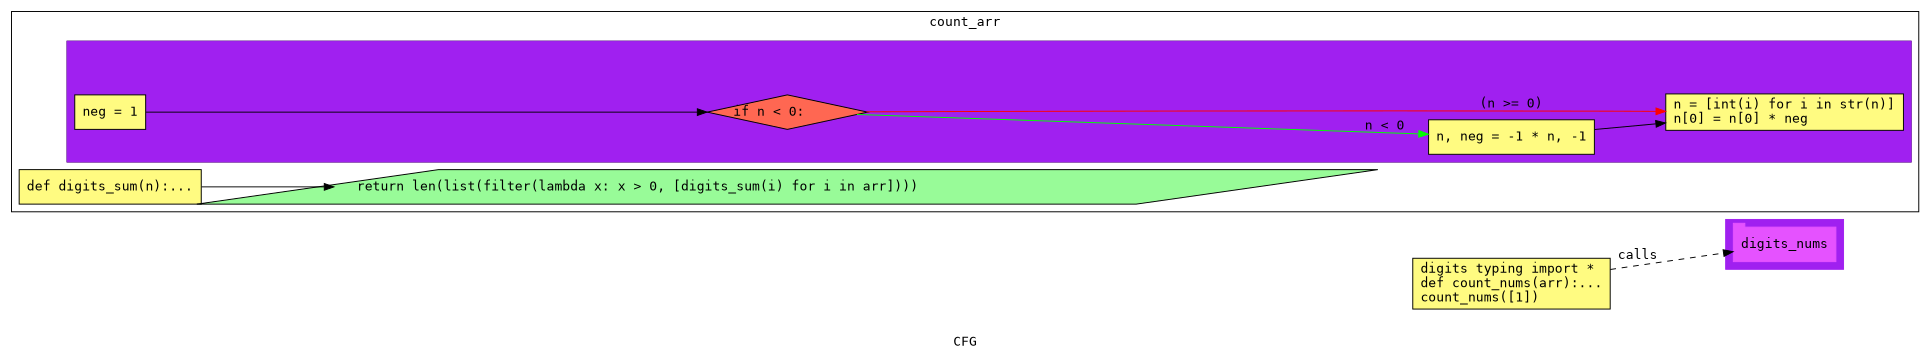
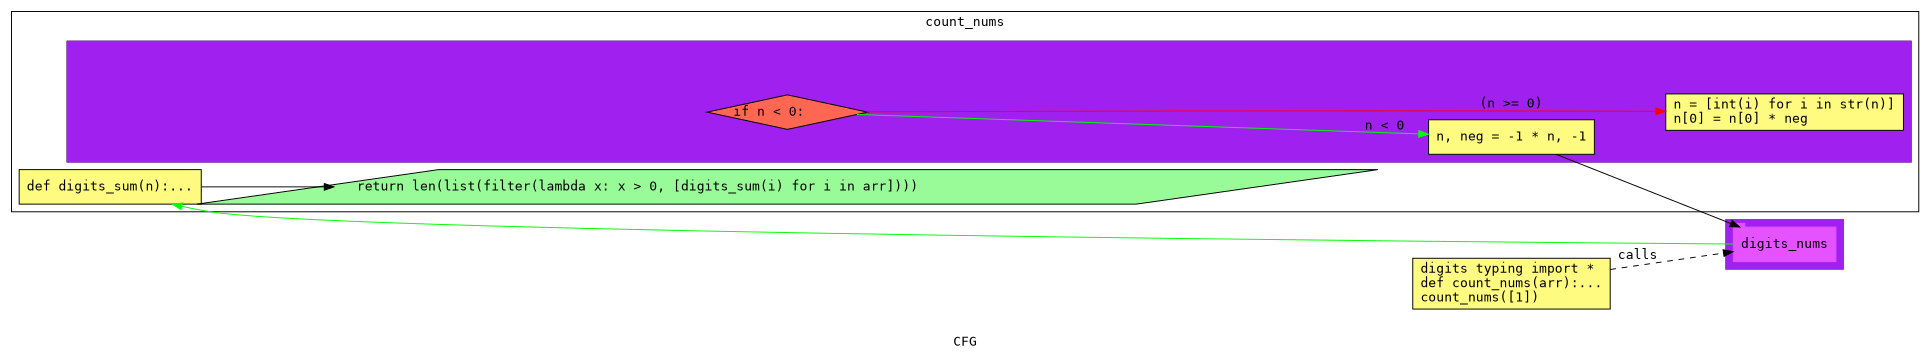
(965, 23) -> (965, 23)
(110, 112) -> none
(1625, 127) -> (1643, 189)
none -> (957, 235)
